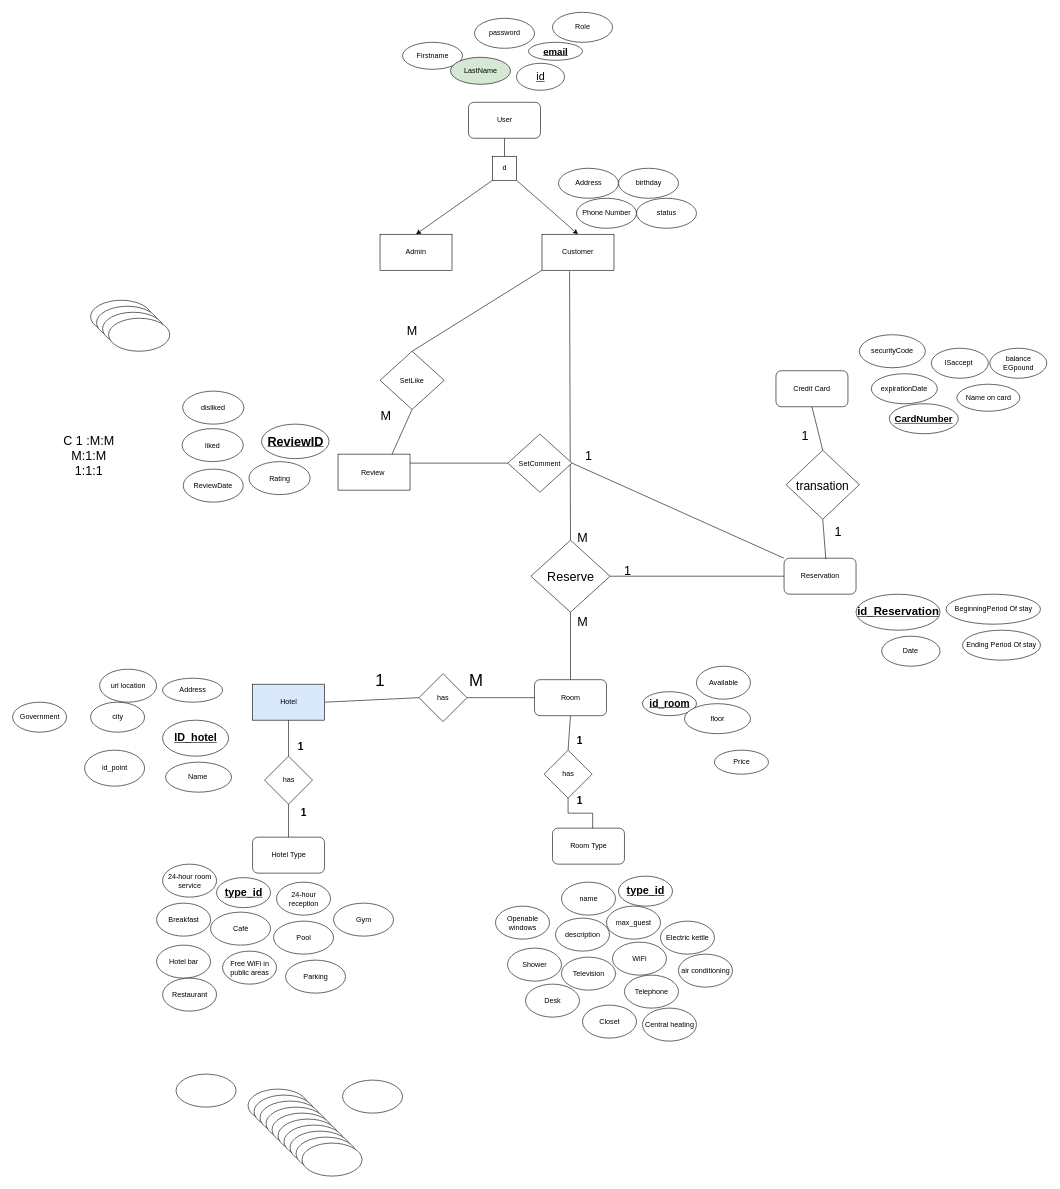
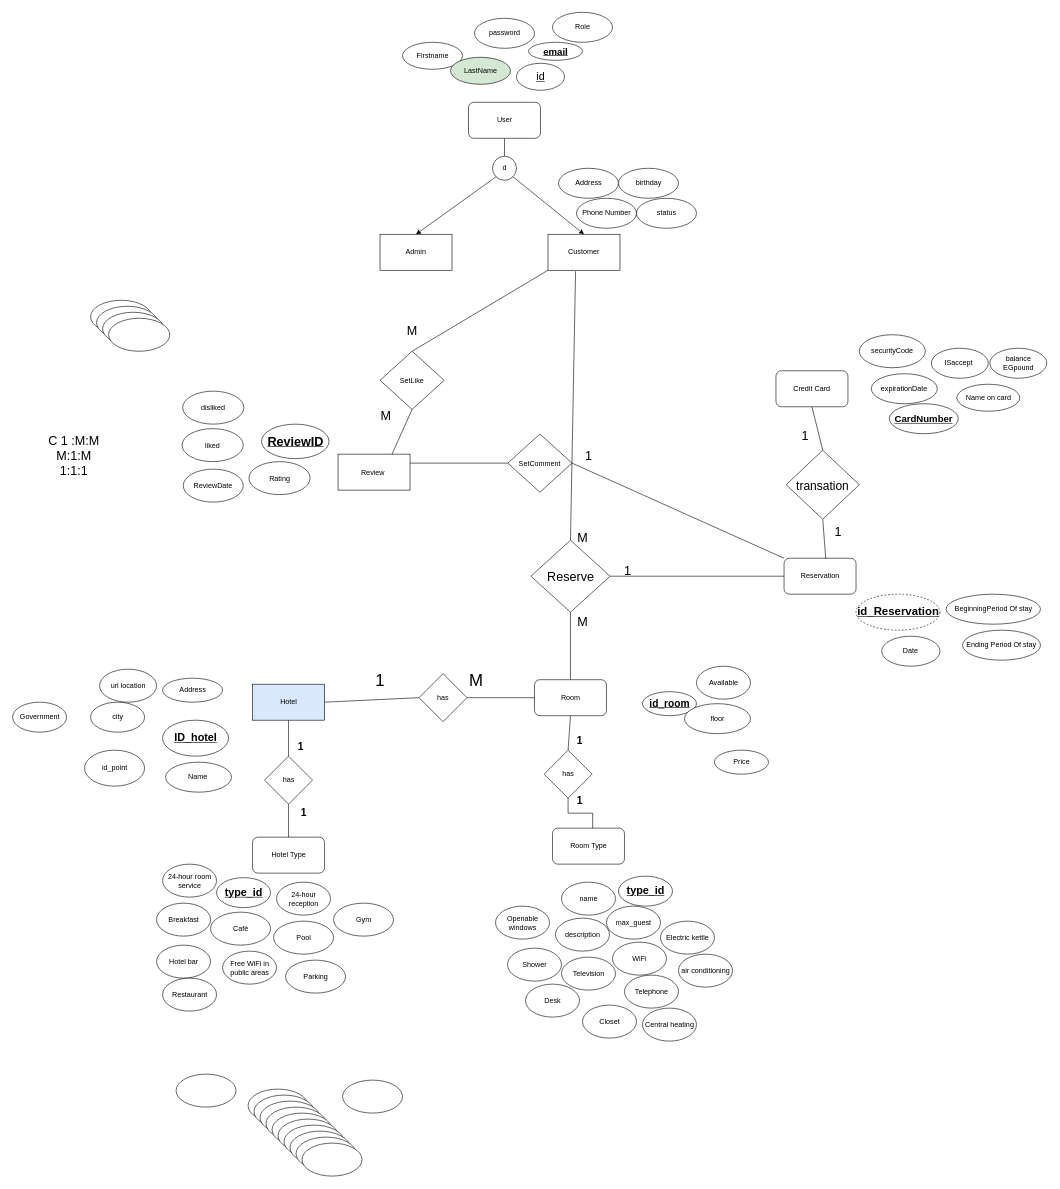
(505, 168) -> (505, 168)
(578, 252) -> (584, 252)
(89, 455) -> (74, 455)
(898, 612) -> (898, 612)
